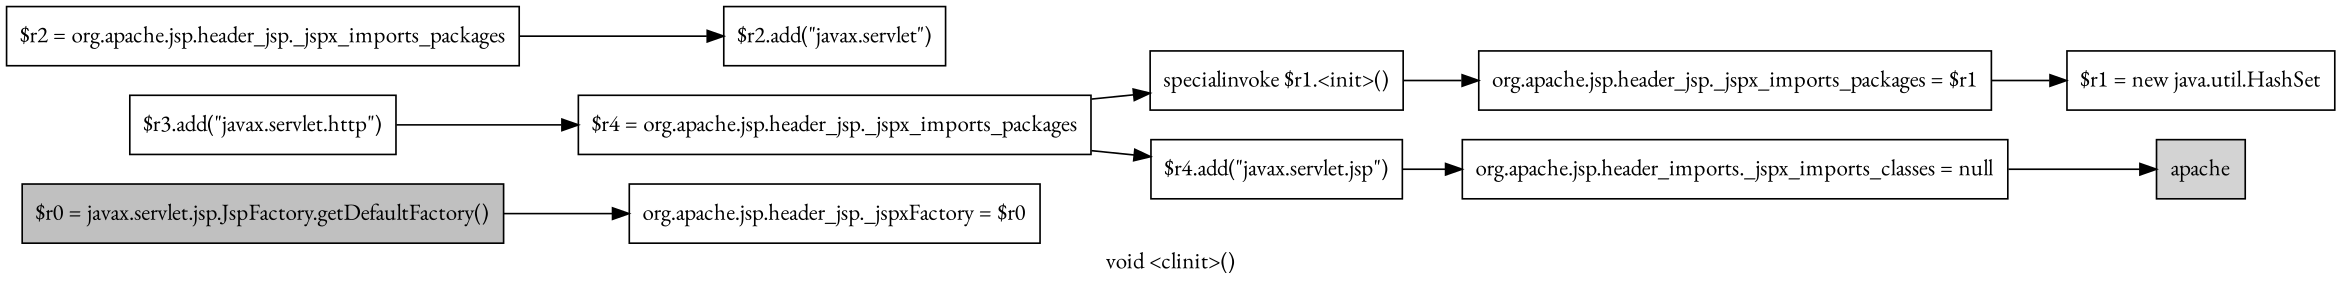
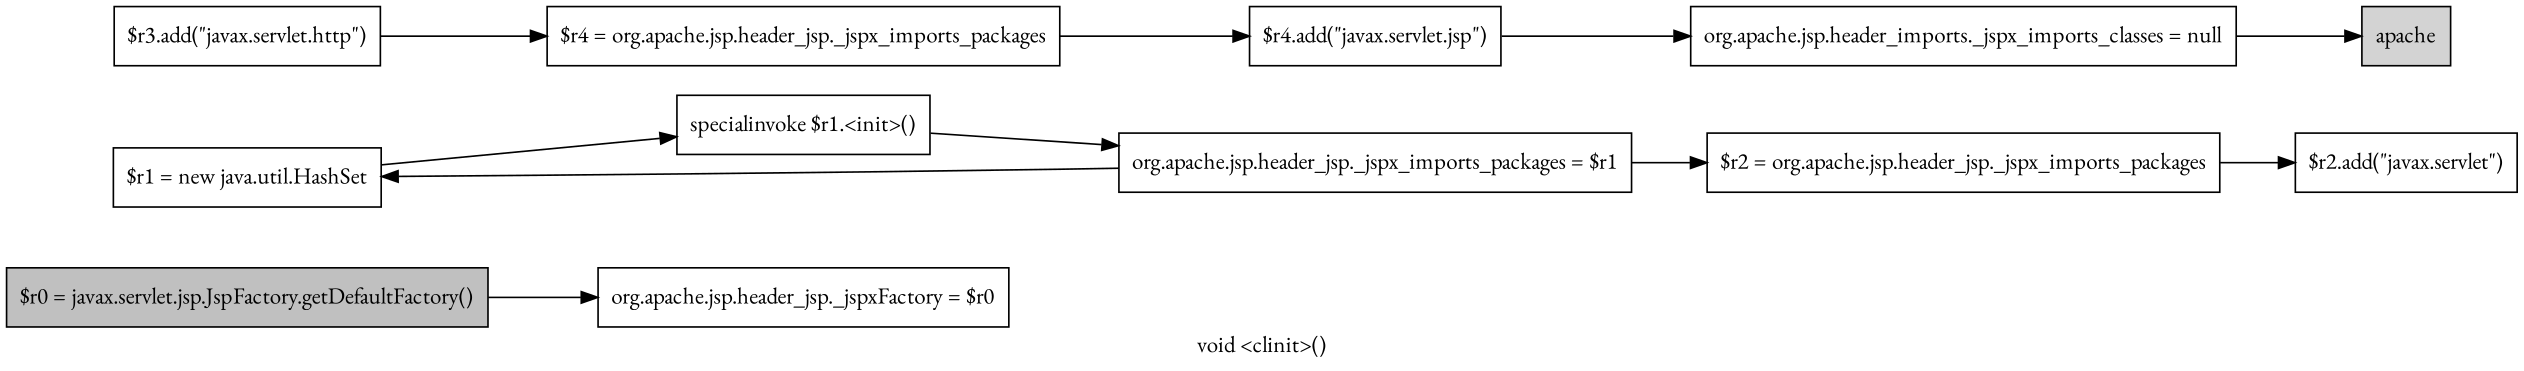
(1113, 97) -> (521, 152)
none -> (1661, 163)
